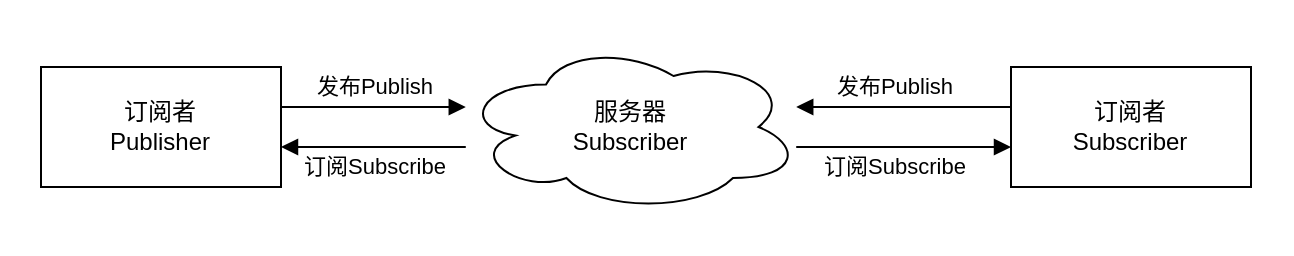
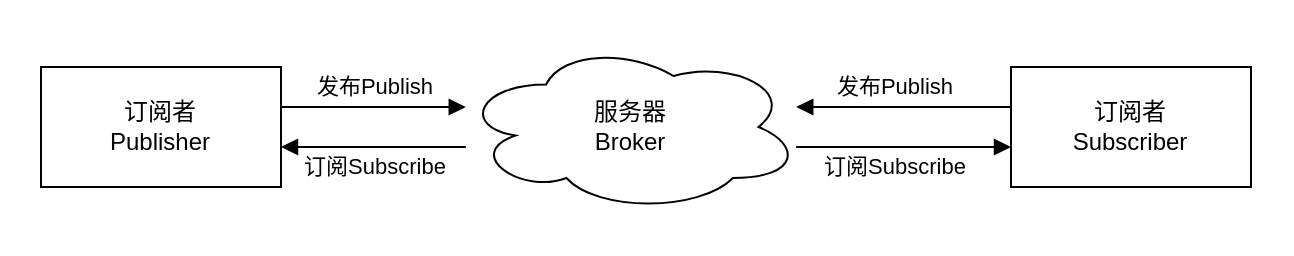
(631, 127) -> (631, 127)
